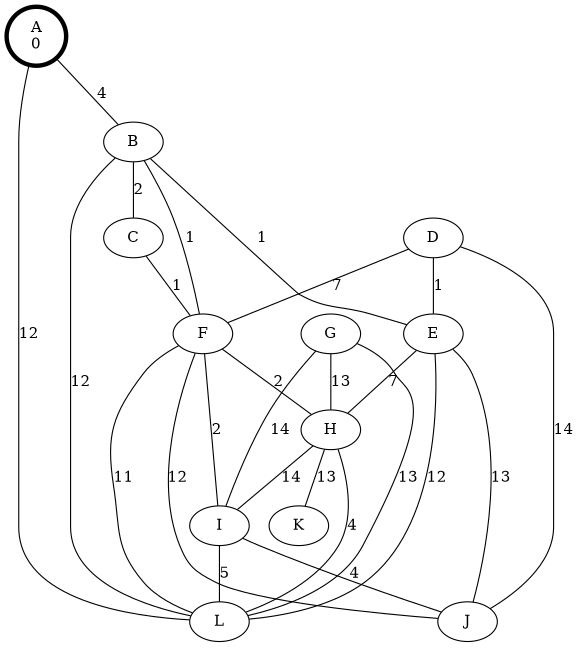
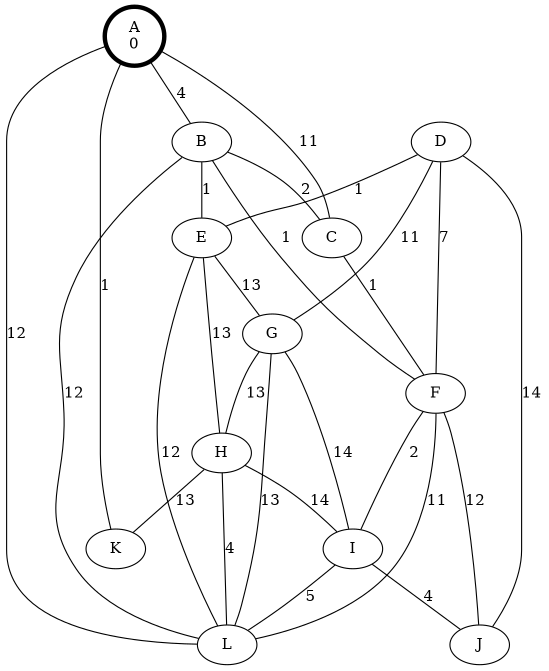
none -> (261, 120)
none -> (376, 252)
none -> (100, 295)
(267, 382) -> none
(394, 382) -> (222, 334)
(491, 472) -> (237, 286)
